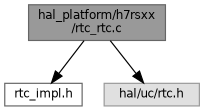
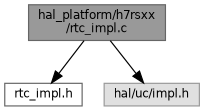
(97, 23) -> (97, 23)
(152, 95) -> (152, 95)
